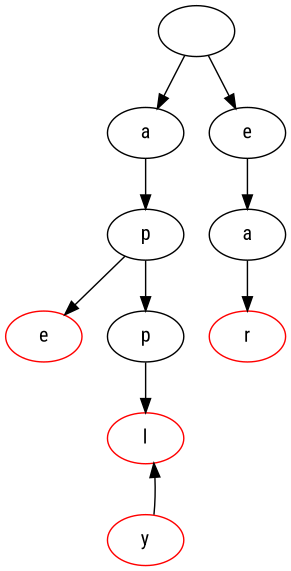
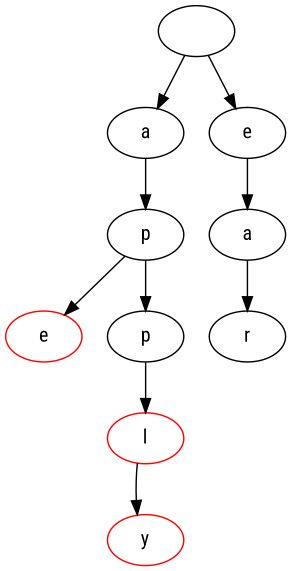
(247, 337) -> (247, 337)
(155, 496) -> (136, 482)
